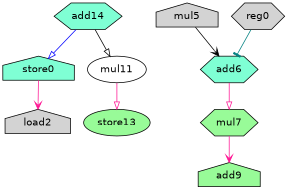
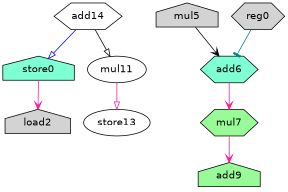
(88, 16) -> (88, 16)
(229, 92) -> (229, 92)
(117, 123) -> (117, 123)
